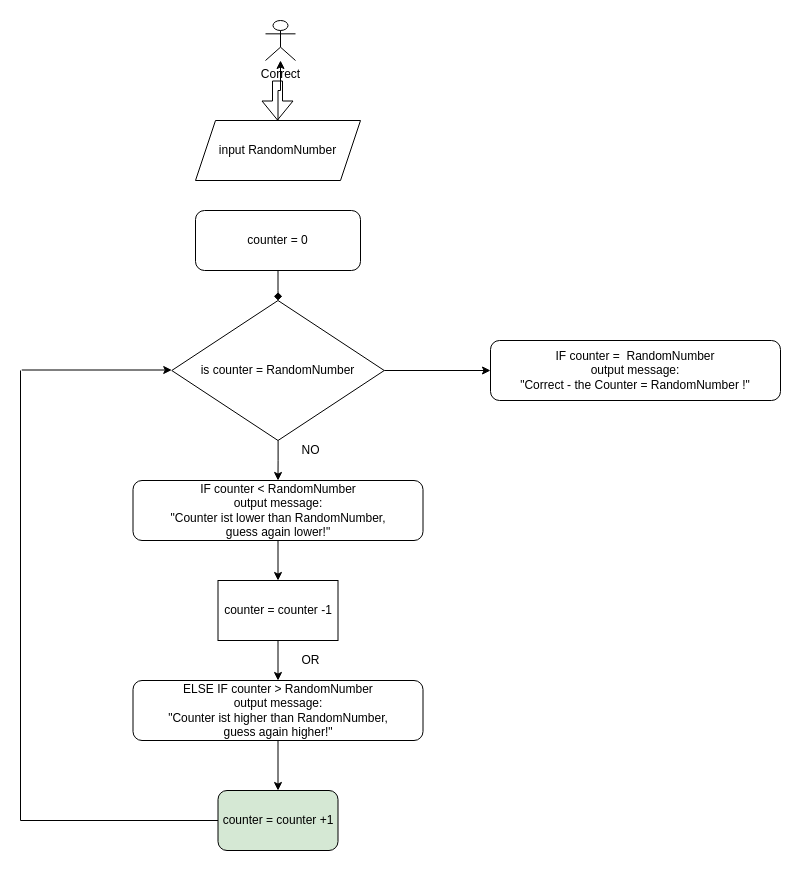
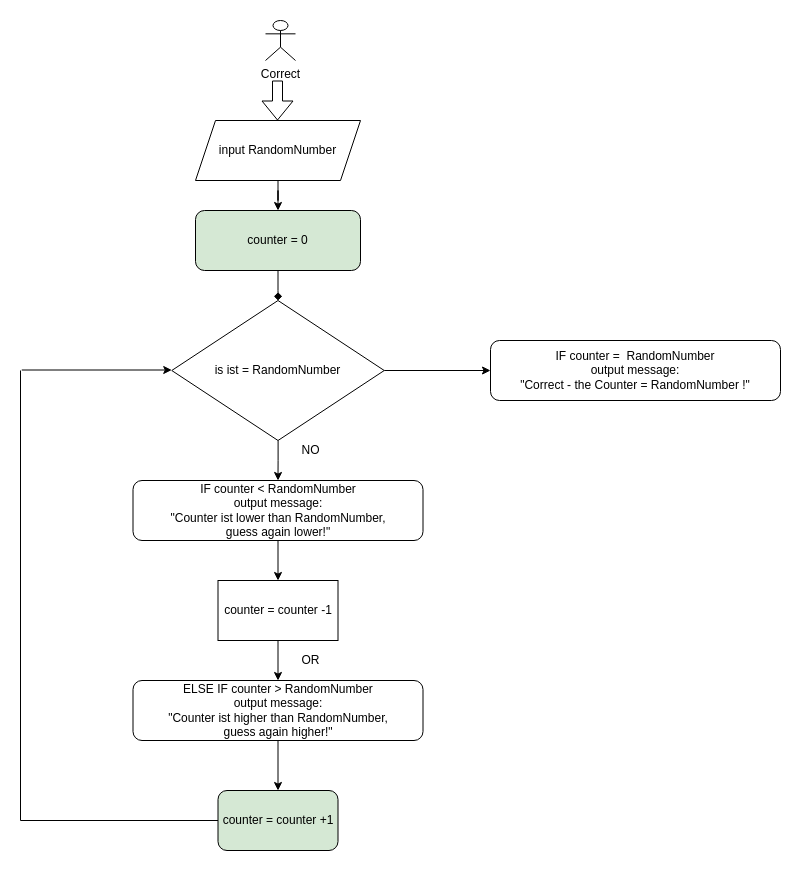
(278, 92) -> (278, 200)
(278, 241) -> (278, 241)
(278, 371) -> (278, 371)
